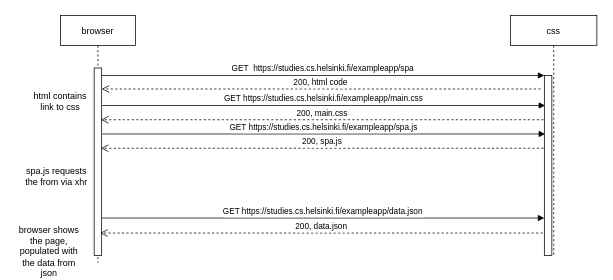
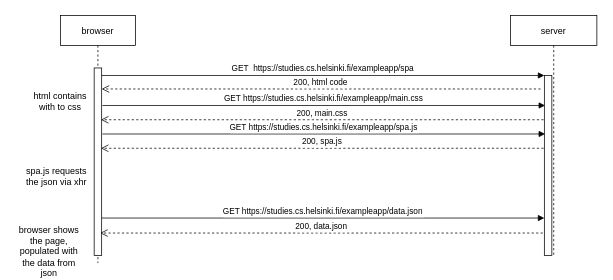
(553, 31) -> (553, 31)
(60, 102) -> (60, 102)
(57, 177) -> (57, 177)
